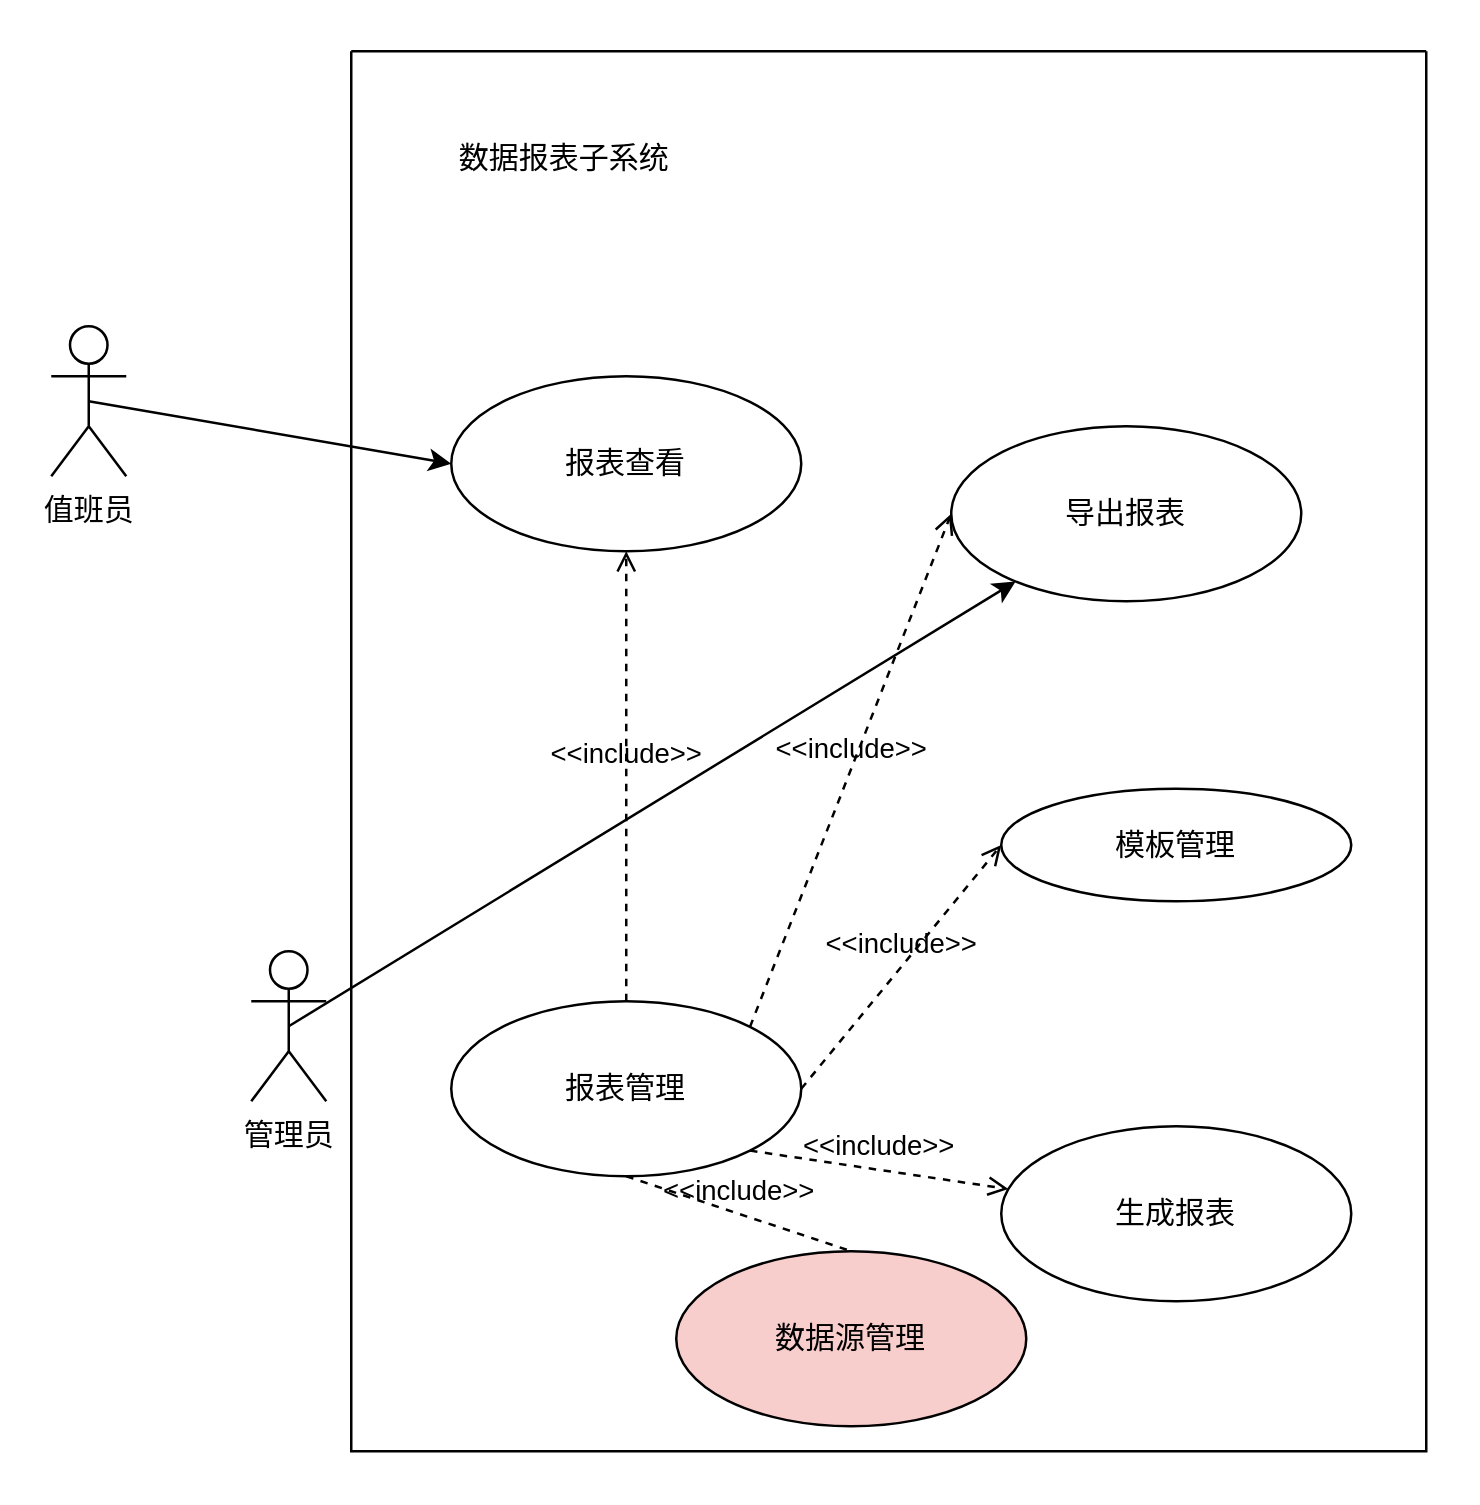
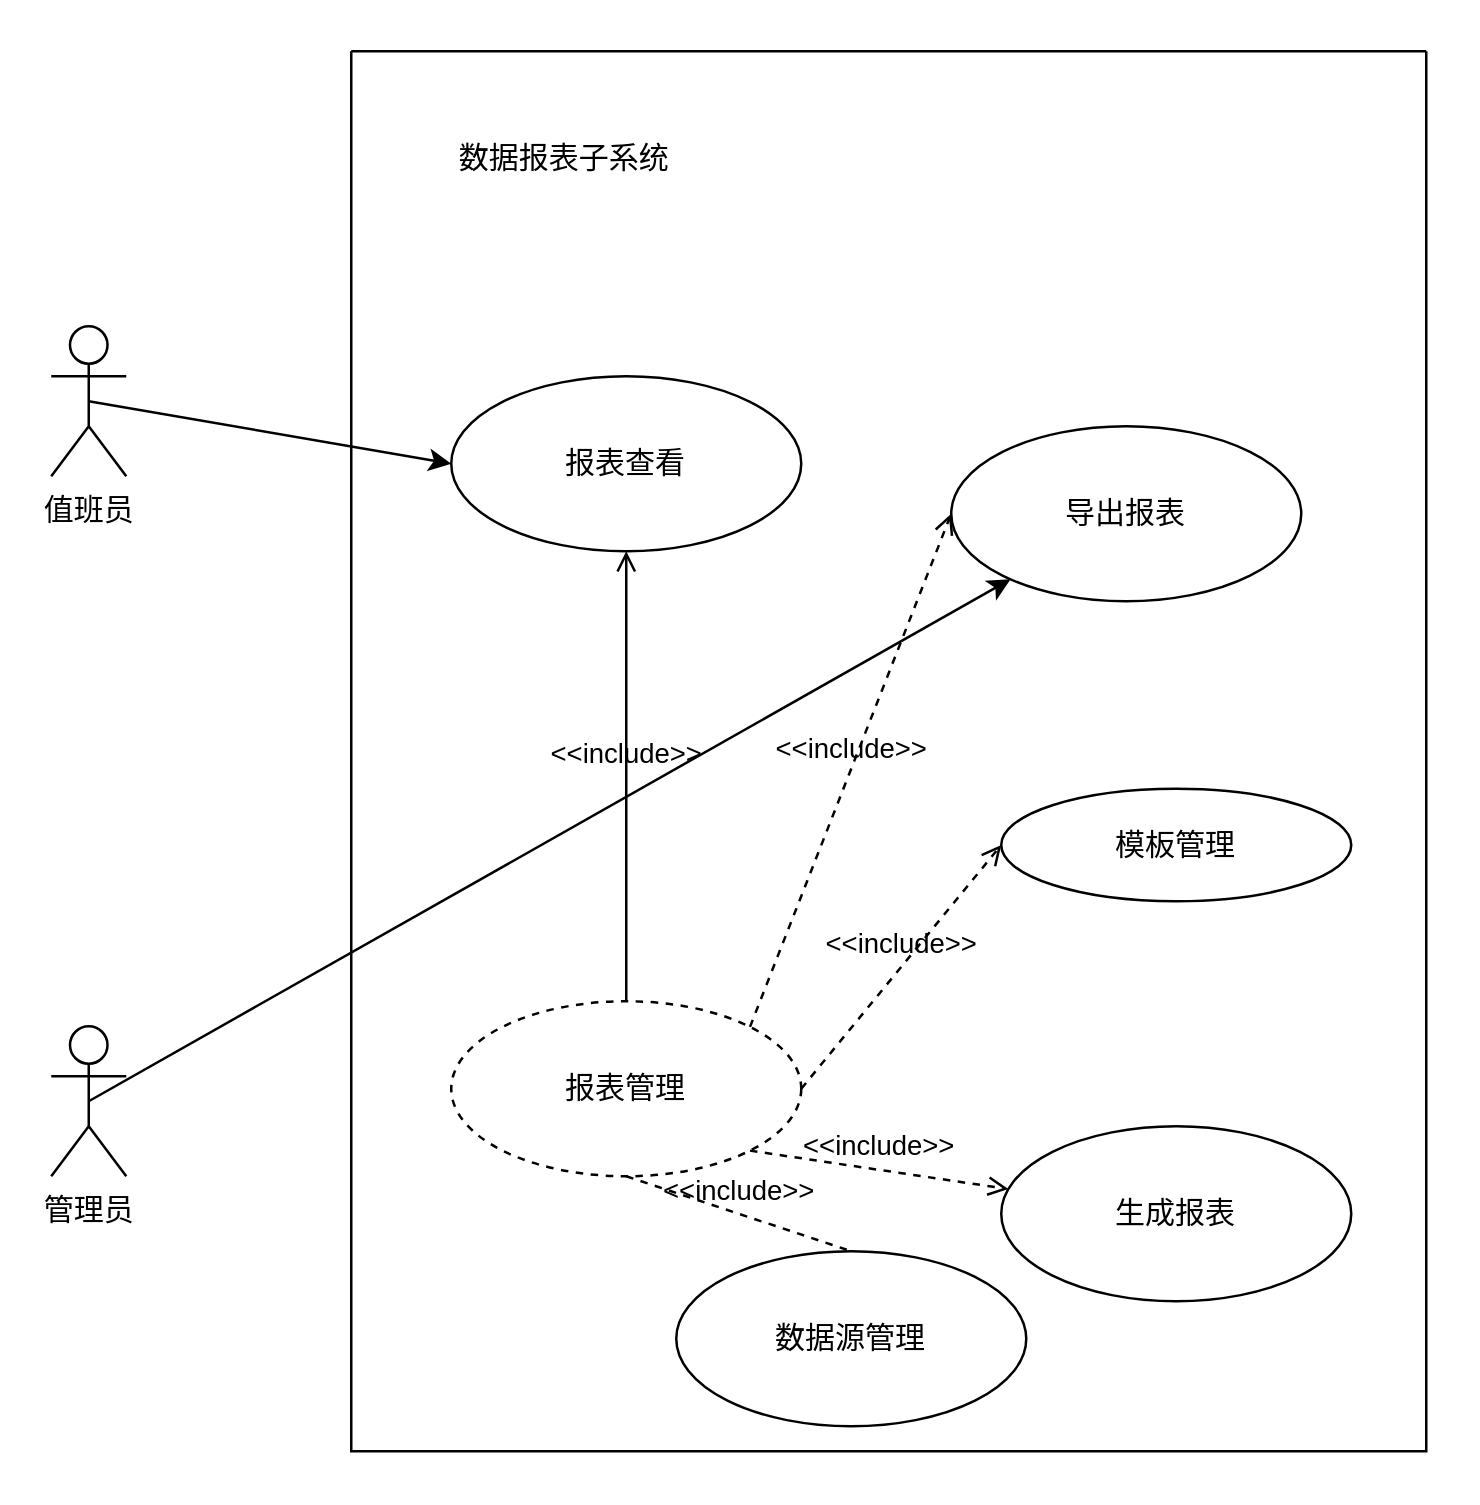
(626, 675) -> (626, 675)
(289, 1026) -> (89, 1101)
(626, 1089) -> (626, 1089)
(851, 1339) -> (851, 1339)
